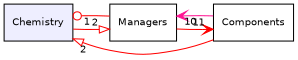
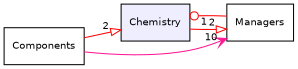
(190, 29) -> none
